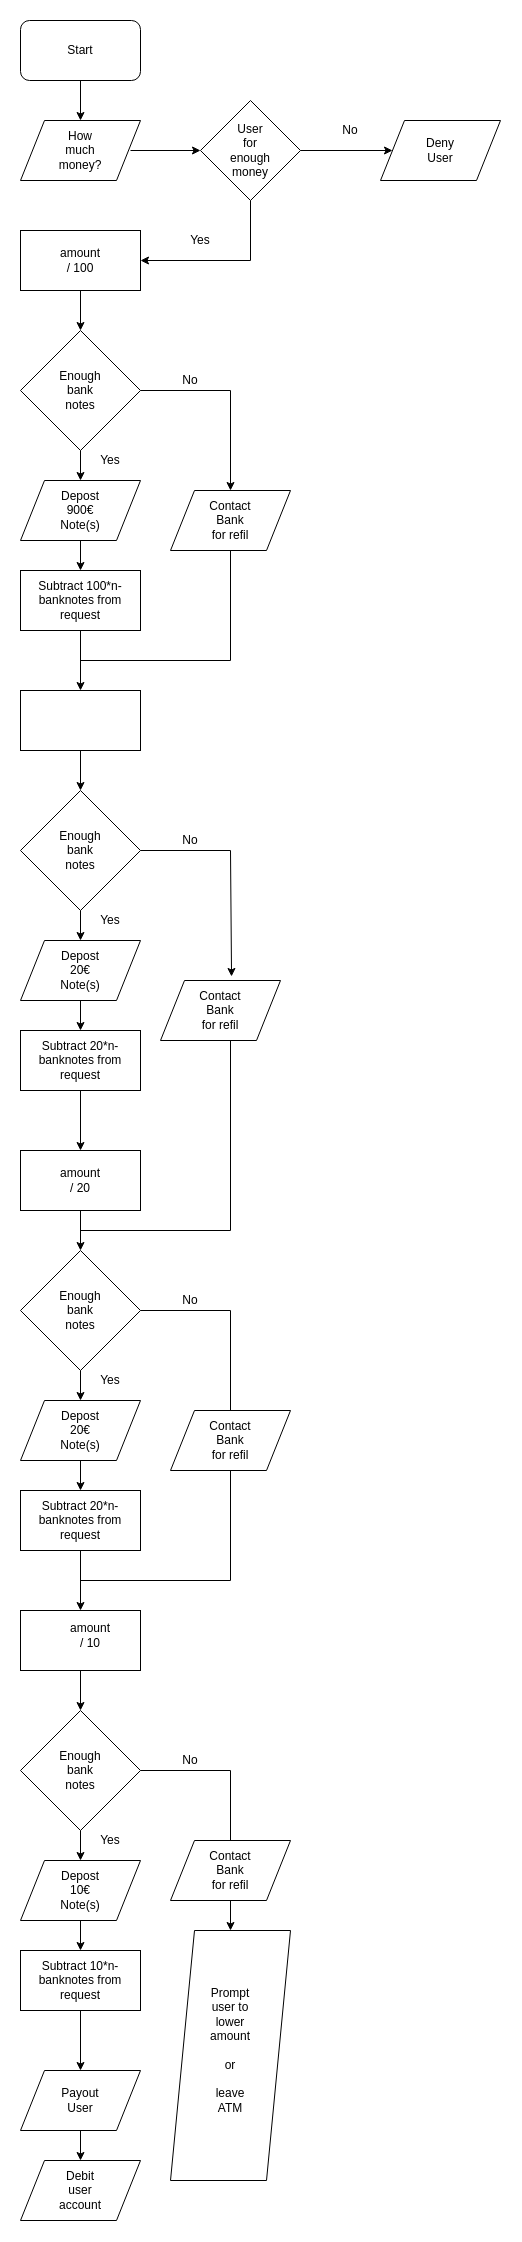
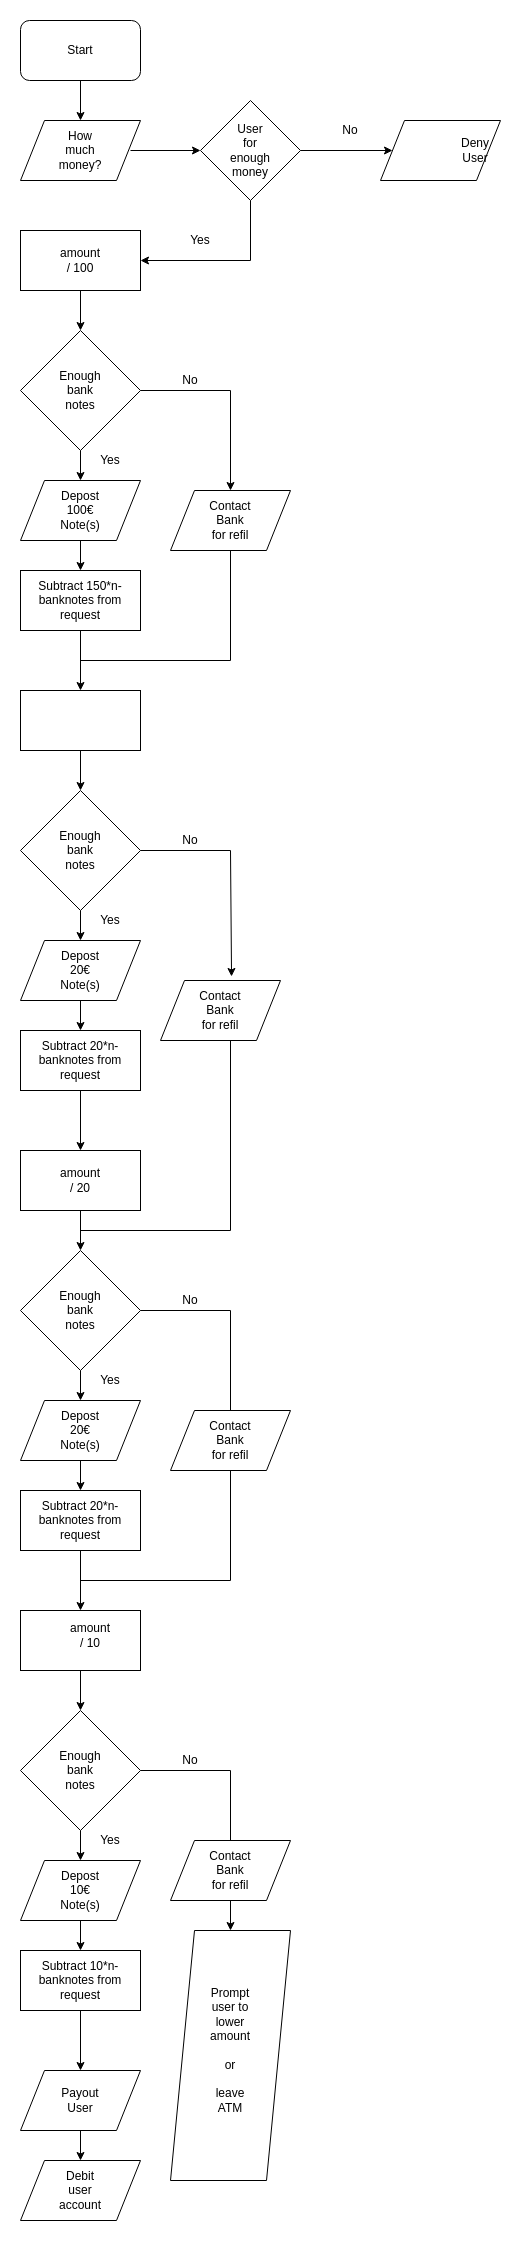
(441, 151) -> (476, 151)
(81, 511) -> (81, 511)
(81, 601) -> (81, 601)
